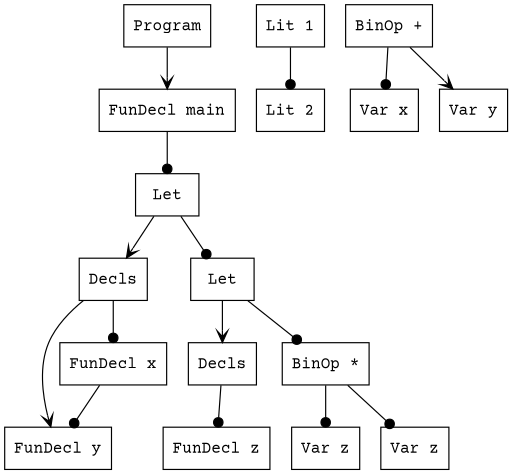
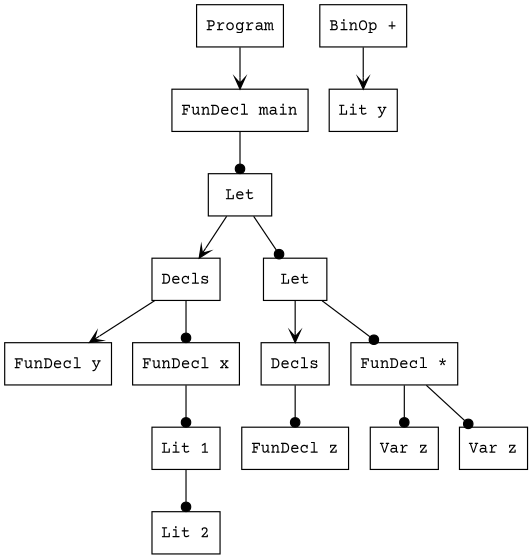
(384, 110) -> none
(474, 110) -> (363, 110)
(326, 364) -> (404, 364)
(88, 402) -> (186, 401)
